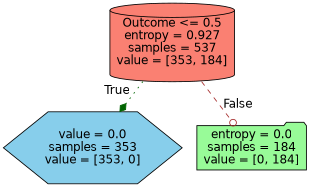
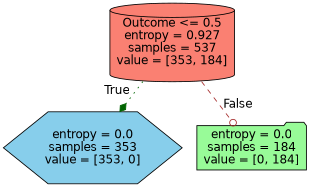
(93, 148) -> (93, 148)
